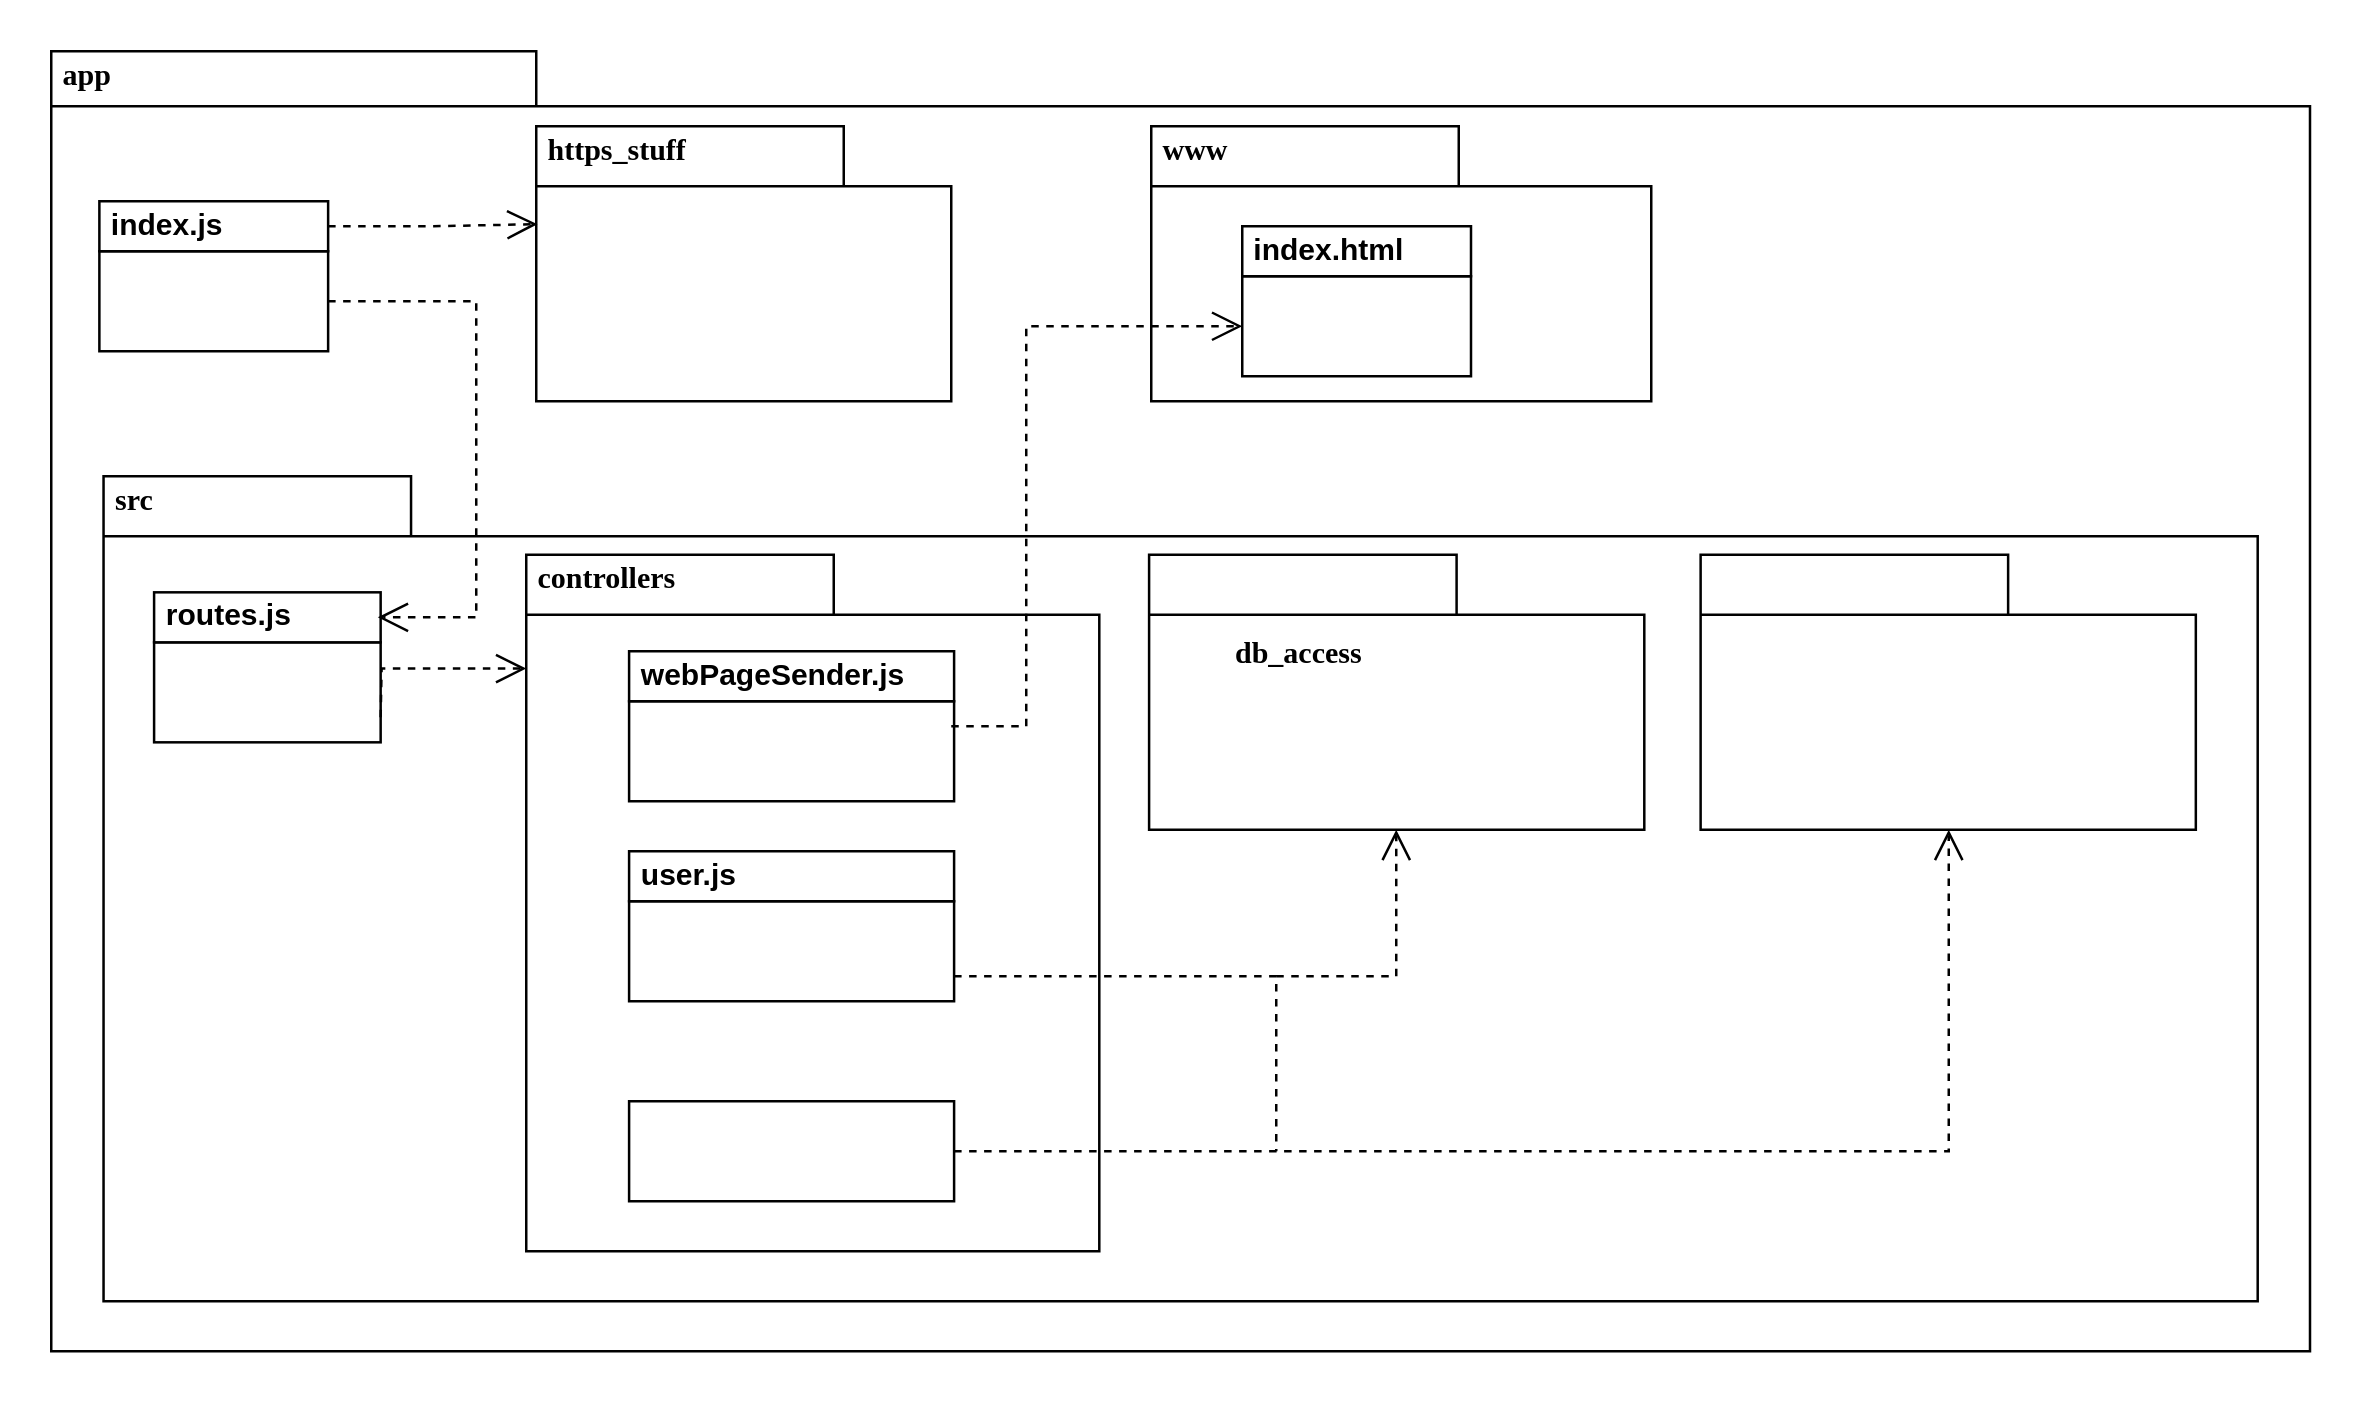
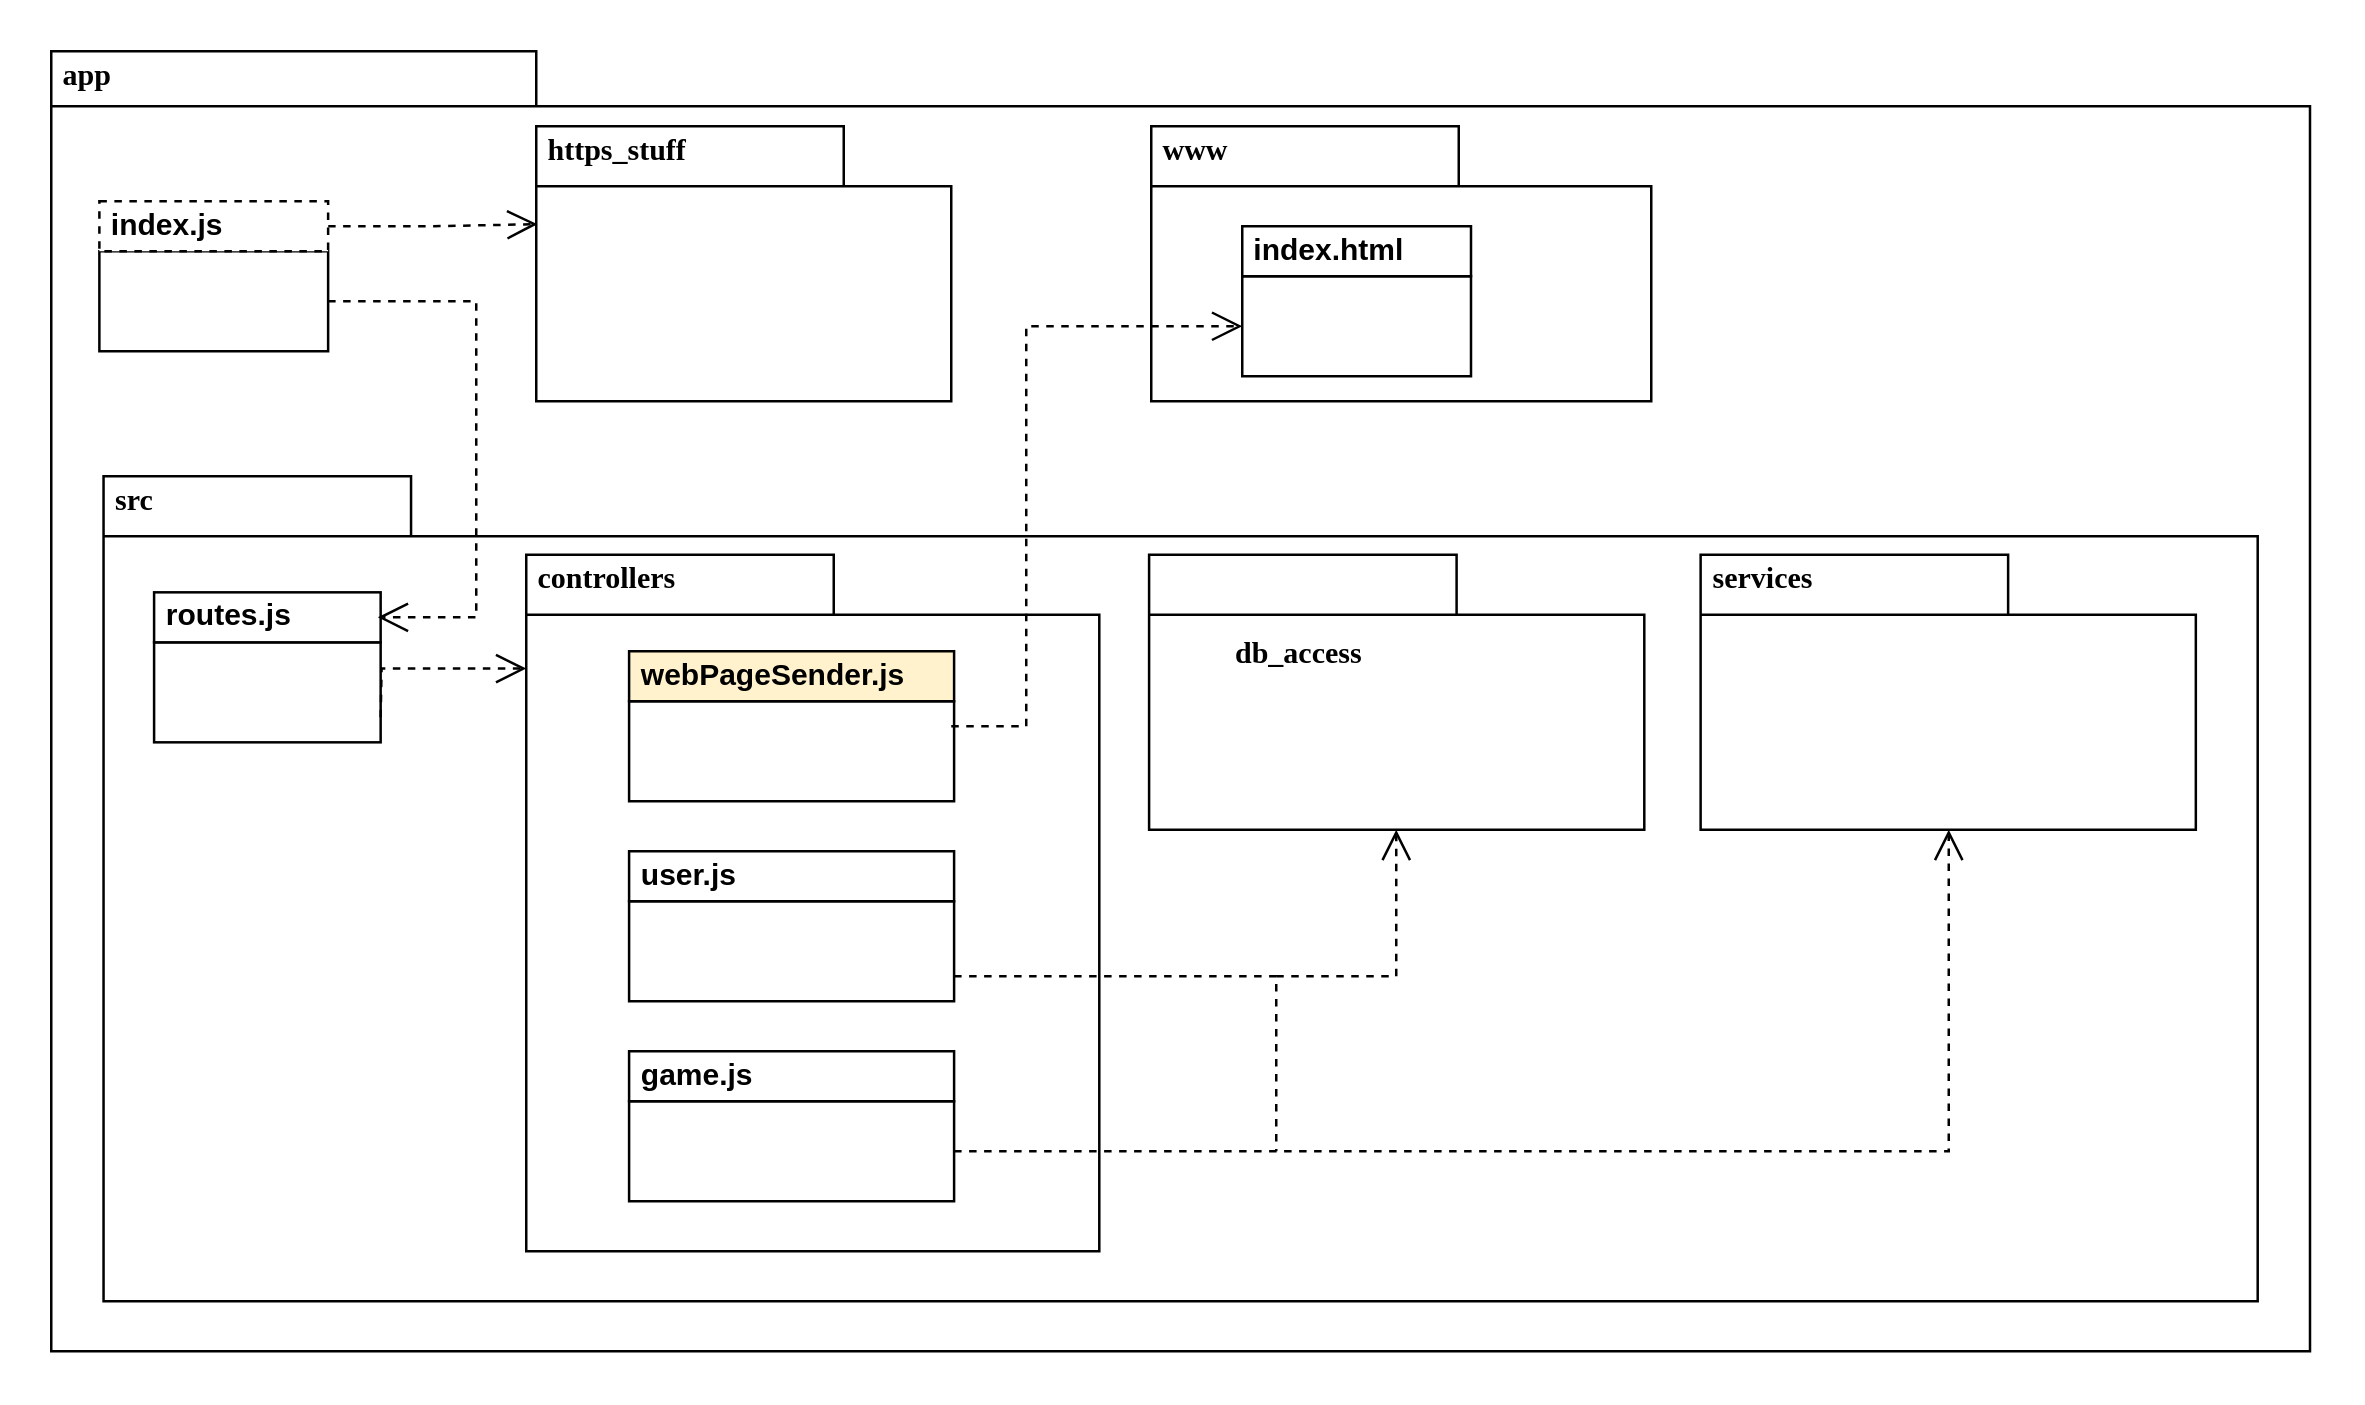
(214, 226) -> (214, 226)
none -> (1862, 592)
(792, 676) -> (792, 676)
none -> (792, 1076)
